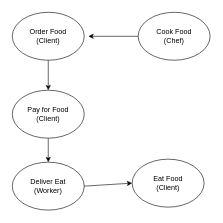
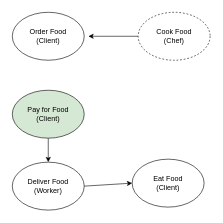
(174, 36) -> (174, 36)
(48, 84) -> none
(48, 114) -> (48, 114)
(48, 186) -> (48, 186)
